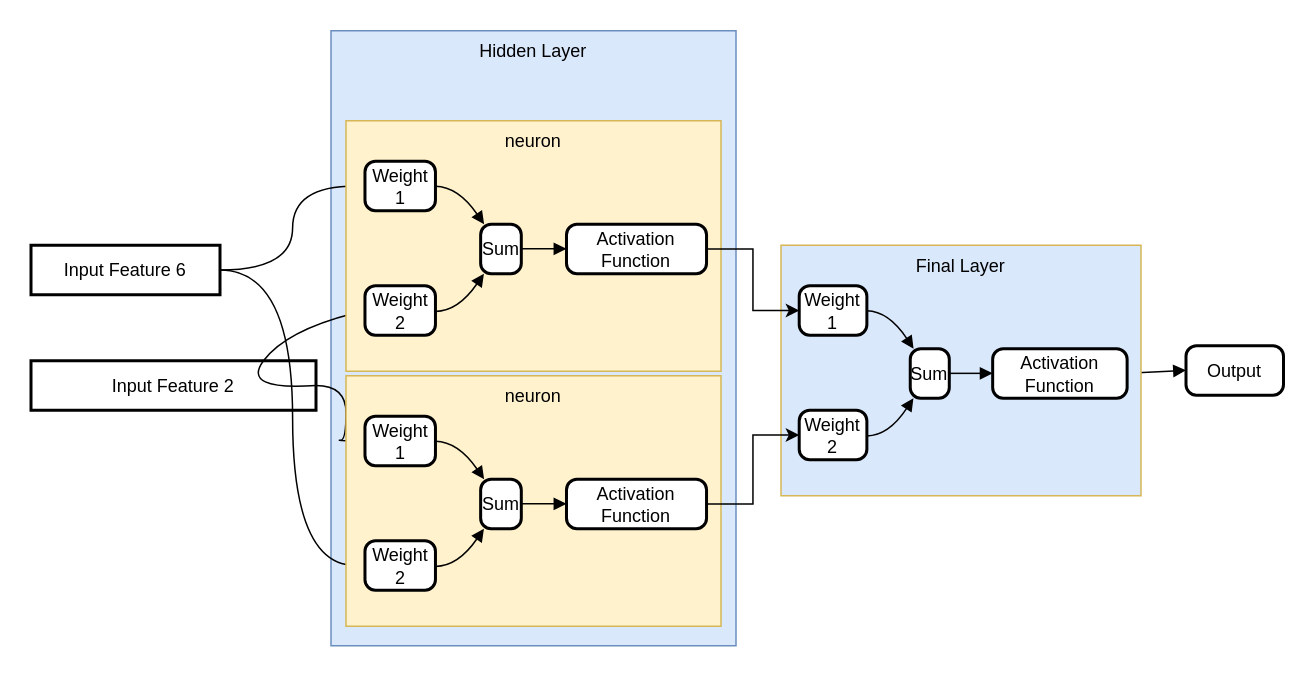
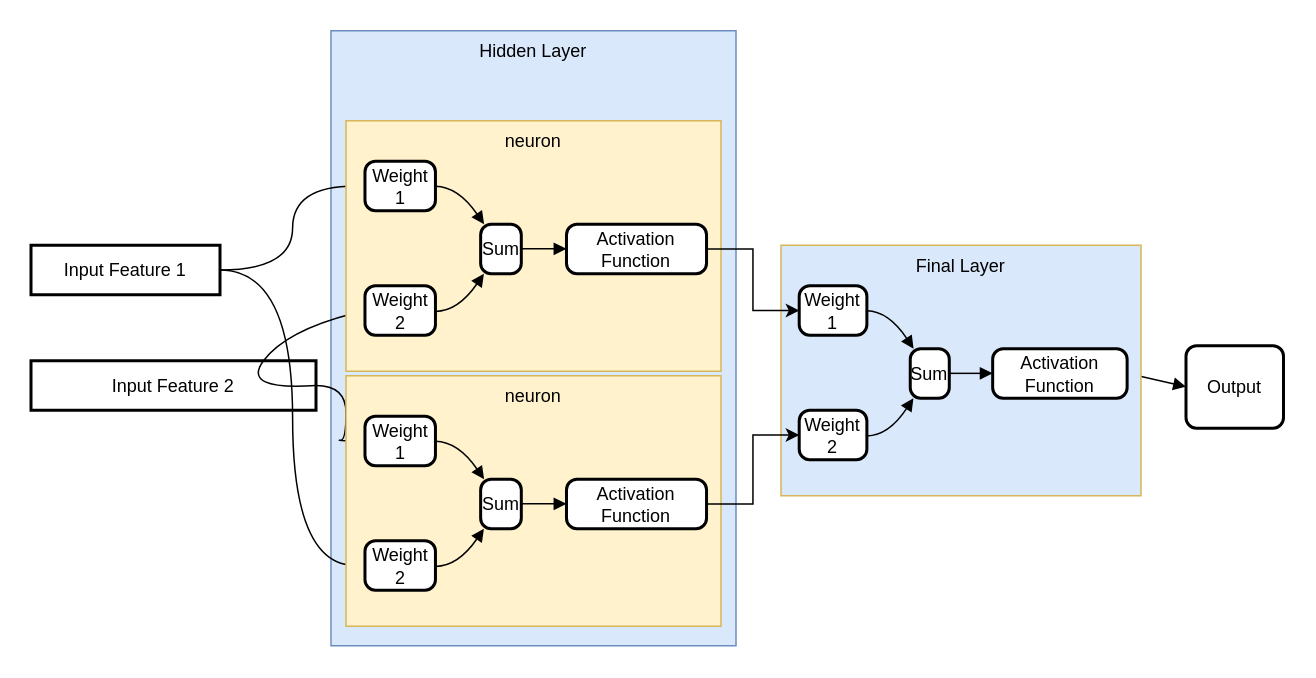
(125, 271) -> (125, 271)
(1235, 371) -> (1235, 387)
